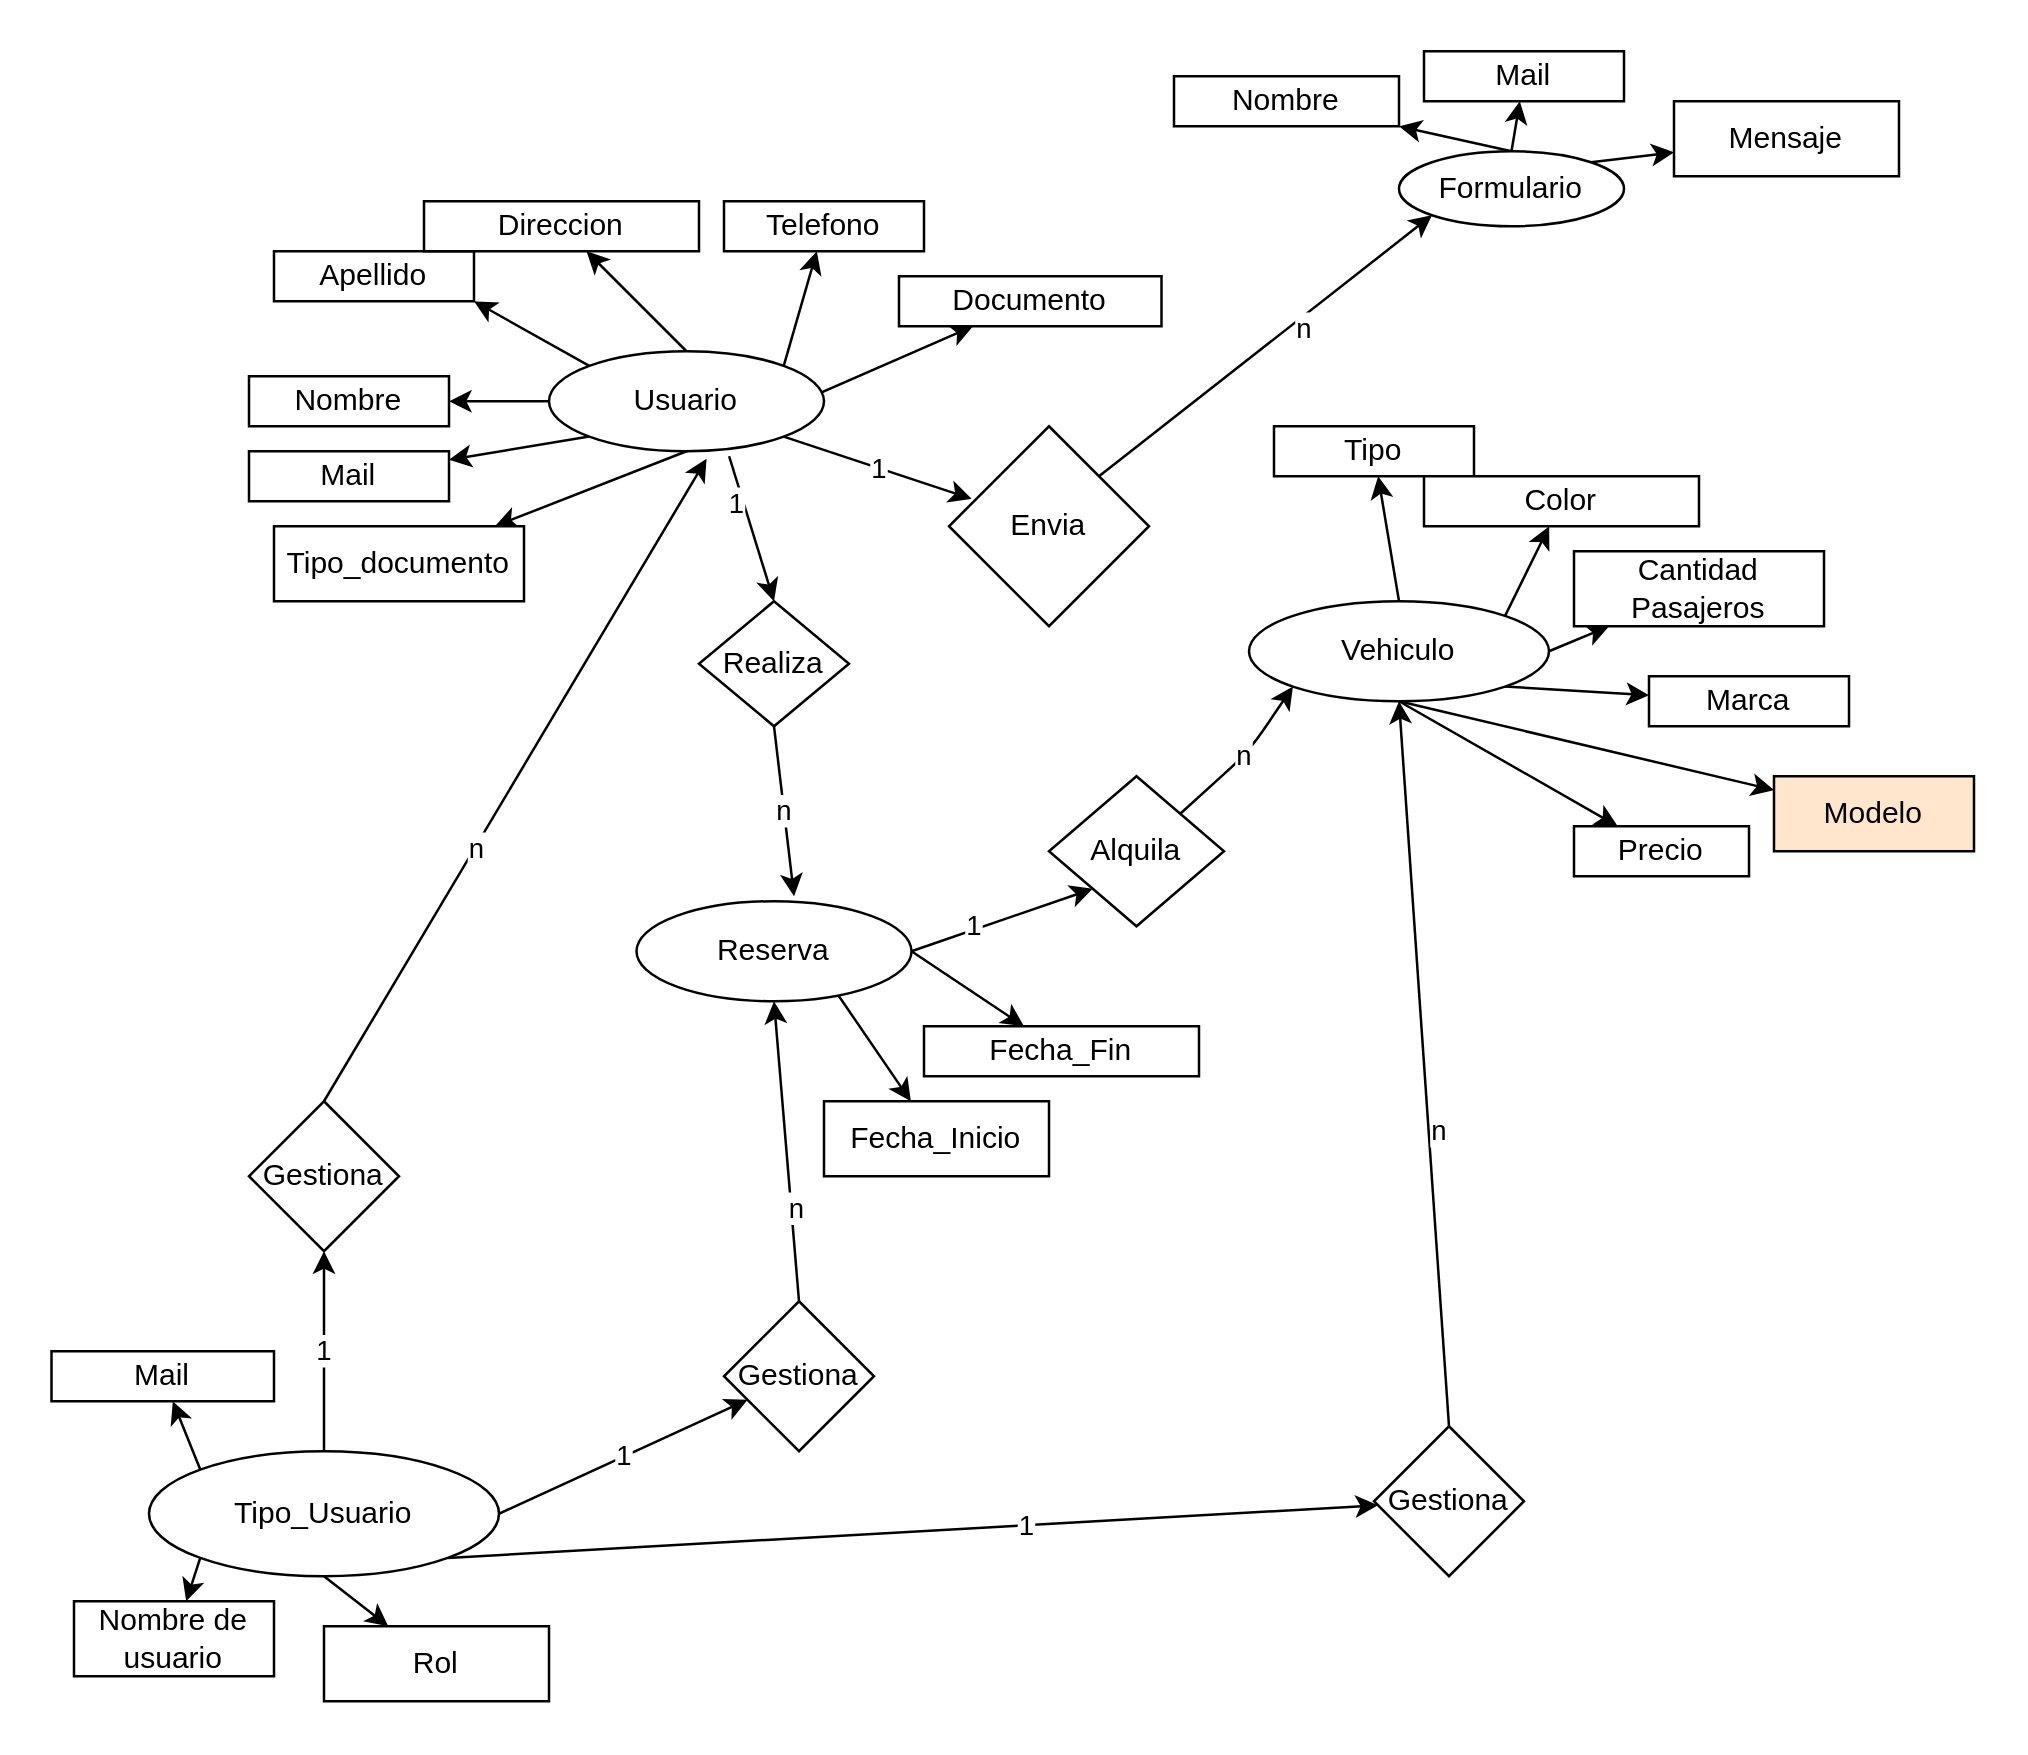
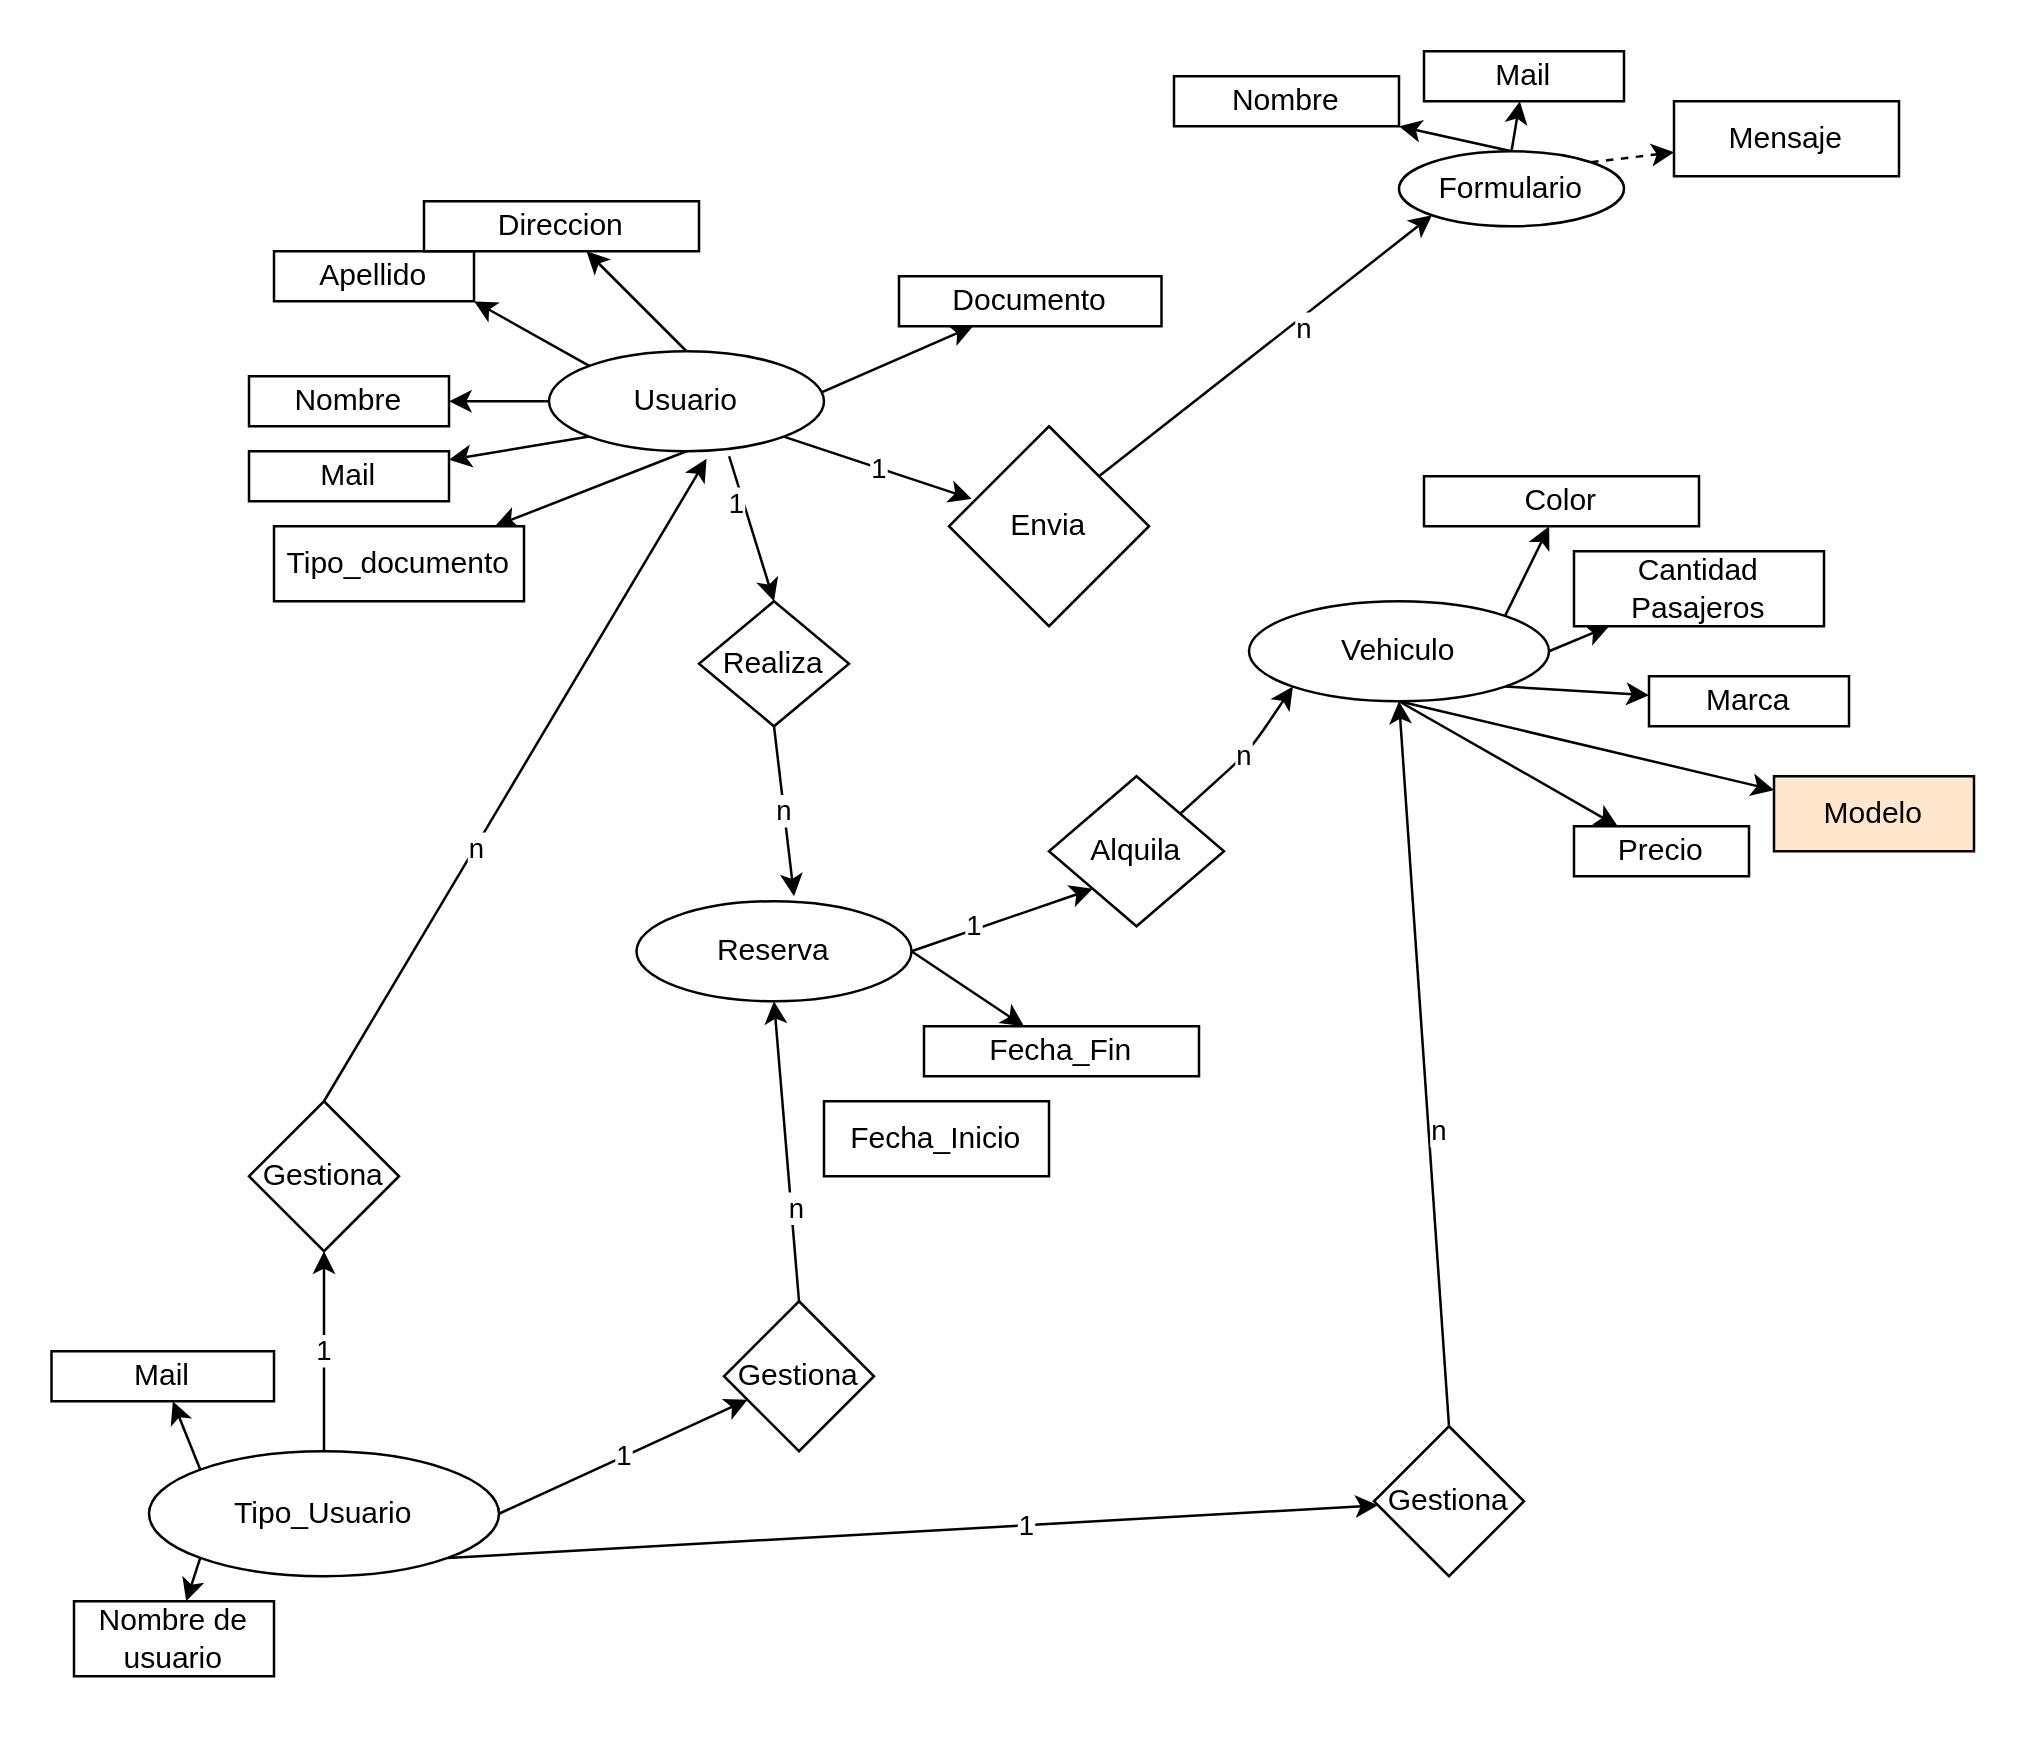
(1622, 159) -> (1622, 159)
(824, 226) -> none
(798, 317) -> none
(1374, 451) -> none
(1390, 547) -> none
(869, 1041) -> none
(349, 1596) -> none
(436, 1664) -> none
